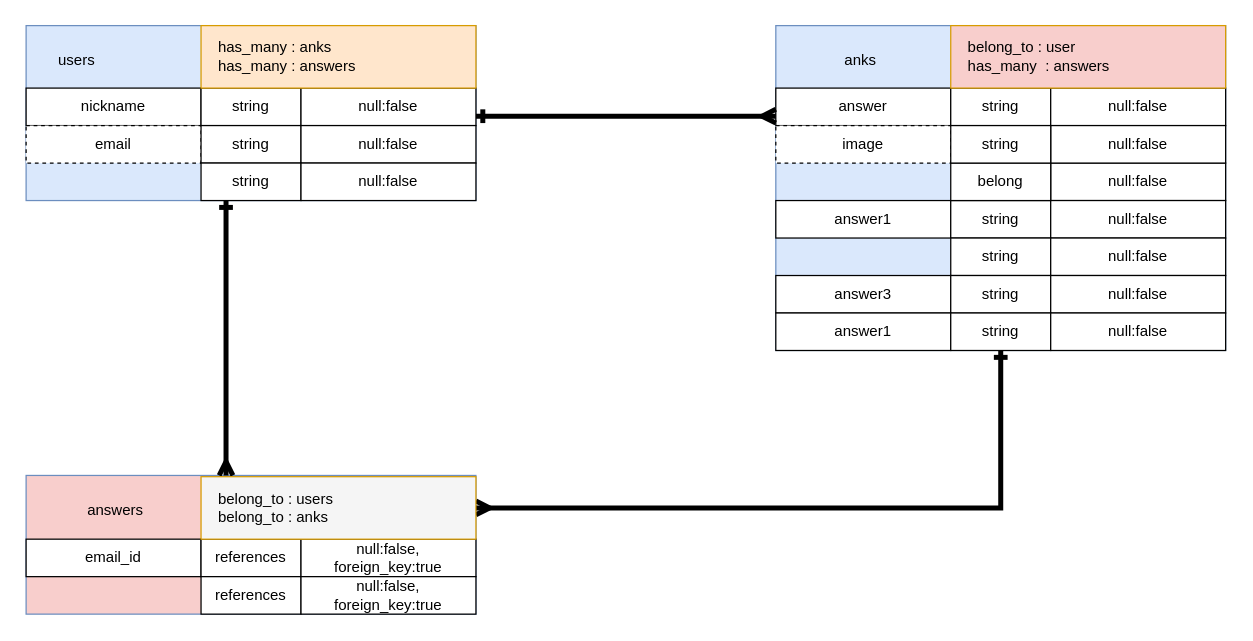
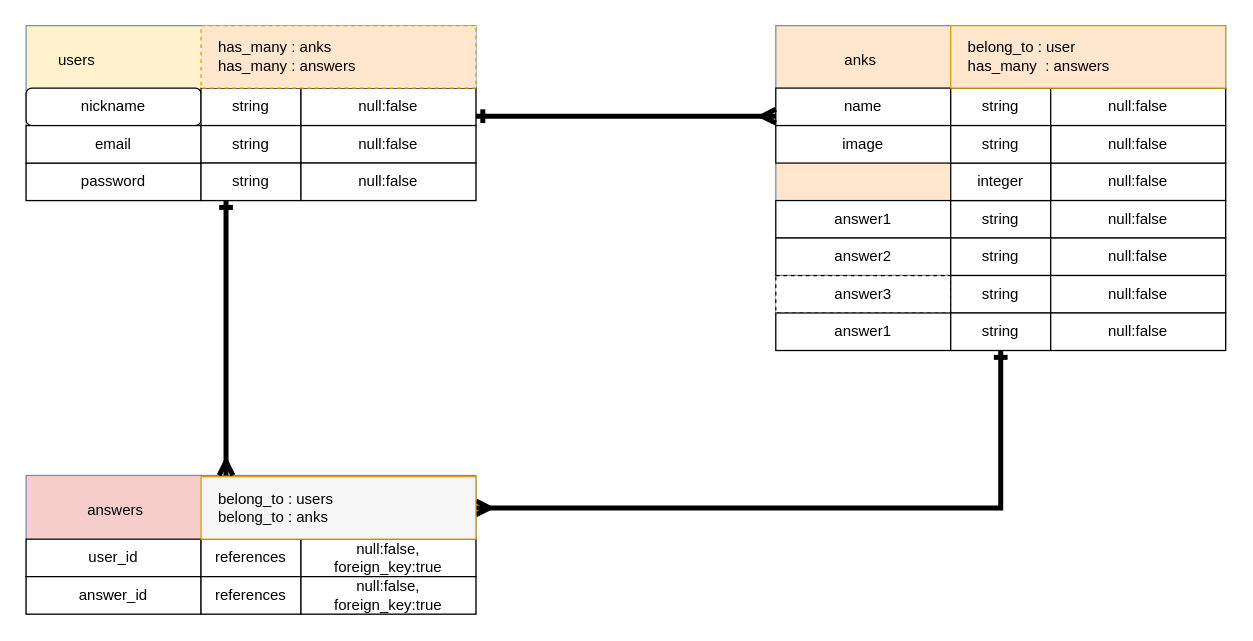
(49, 43) -> (49, 43)
(795, 43) -> (795, 43)
(338, 57) -> (338, 57)
(1088, 57) -> (1088, 57)
(113, 107) -> (113, 107)
(863, 107) -> (863, 107)
(113, 144) -> (113, 144)
(863, 144) -> (863, 144)
none -> (113, 182)
(1001, 182) -> (1001, 182)
none -> (863, 257)
(863, 294) -> (863, 294)
(113, 558) -> (113, 558)
none -> (113, 596)
